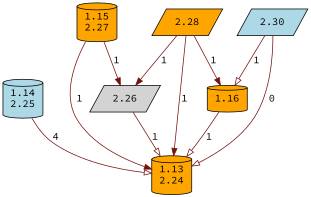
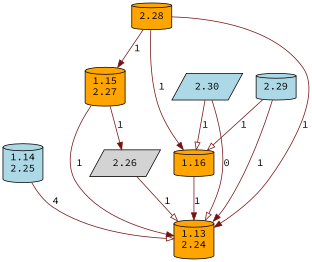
(187, 22) -> (152, 16)
(159, 58) -> (133, 45)
none -> (276, 87)
(206, 132) -> (194, 195)
